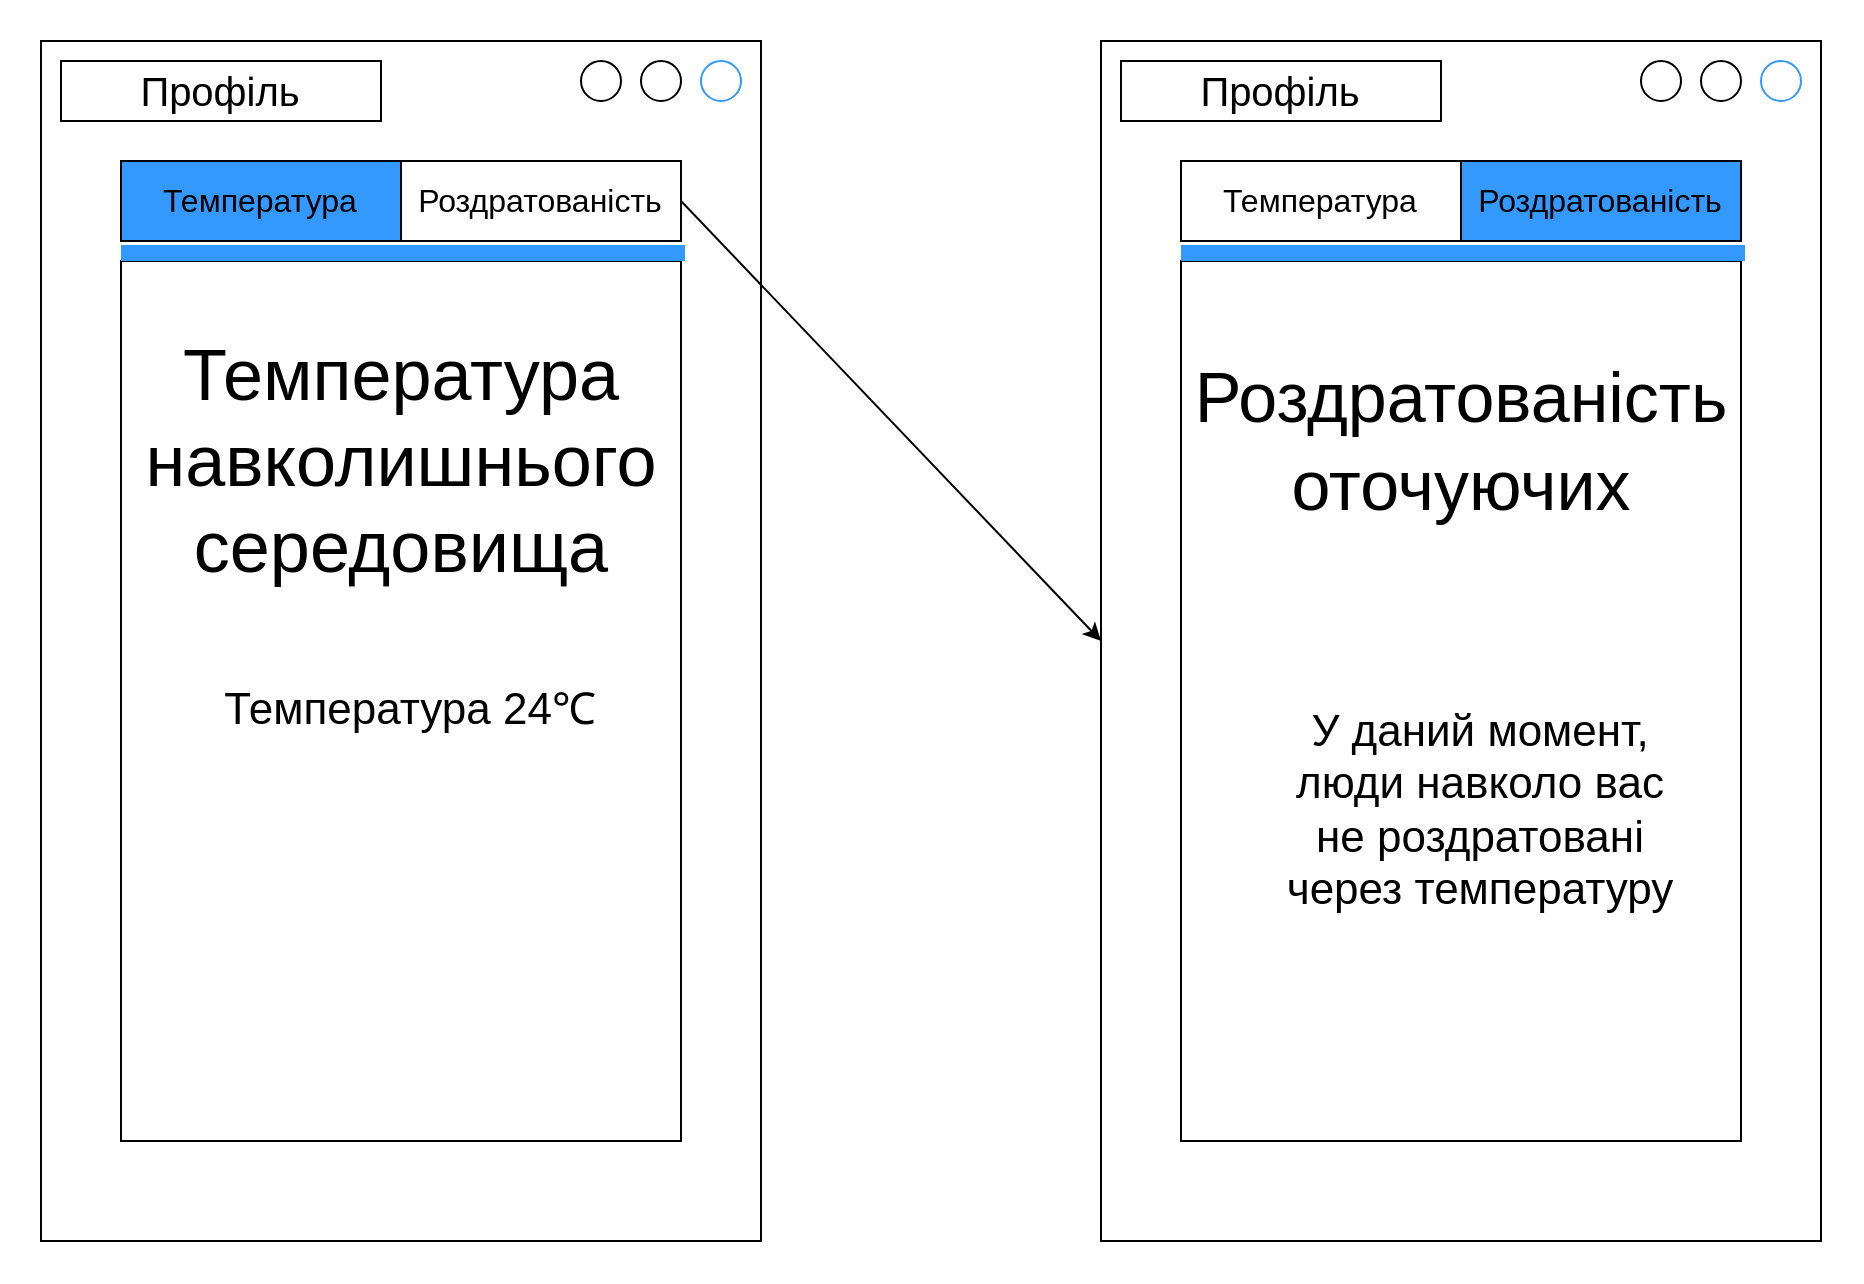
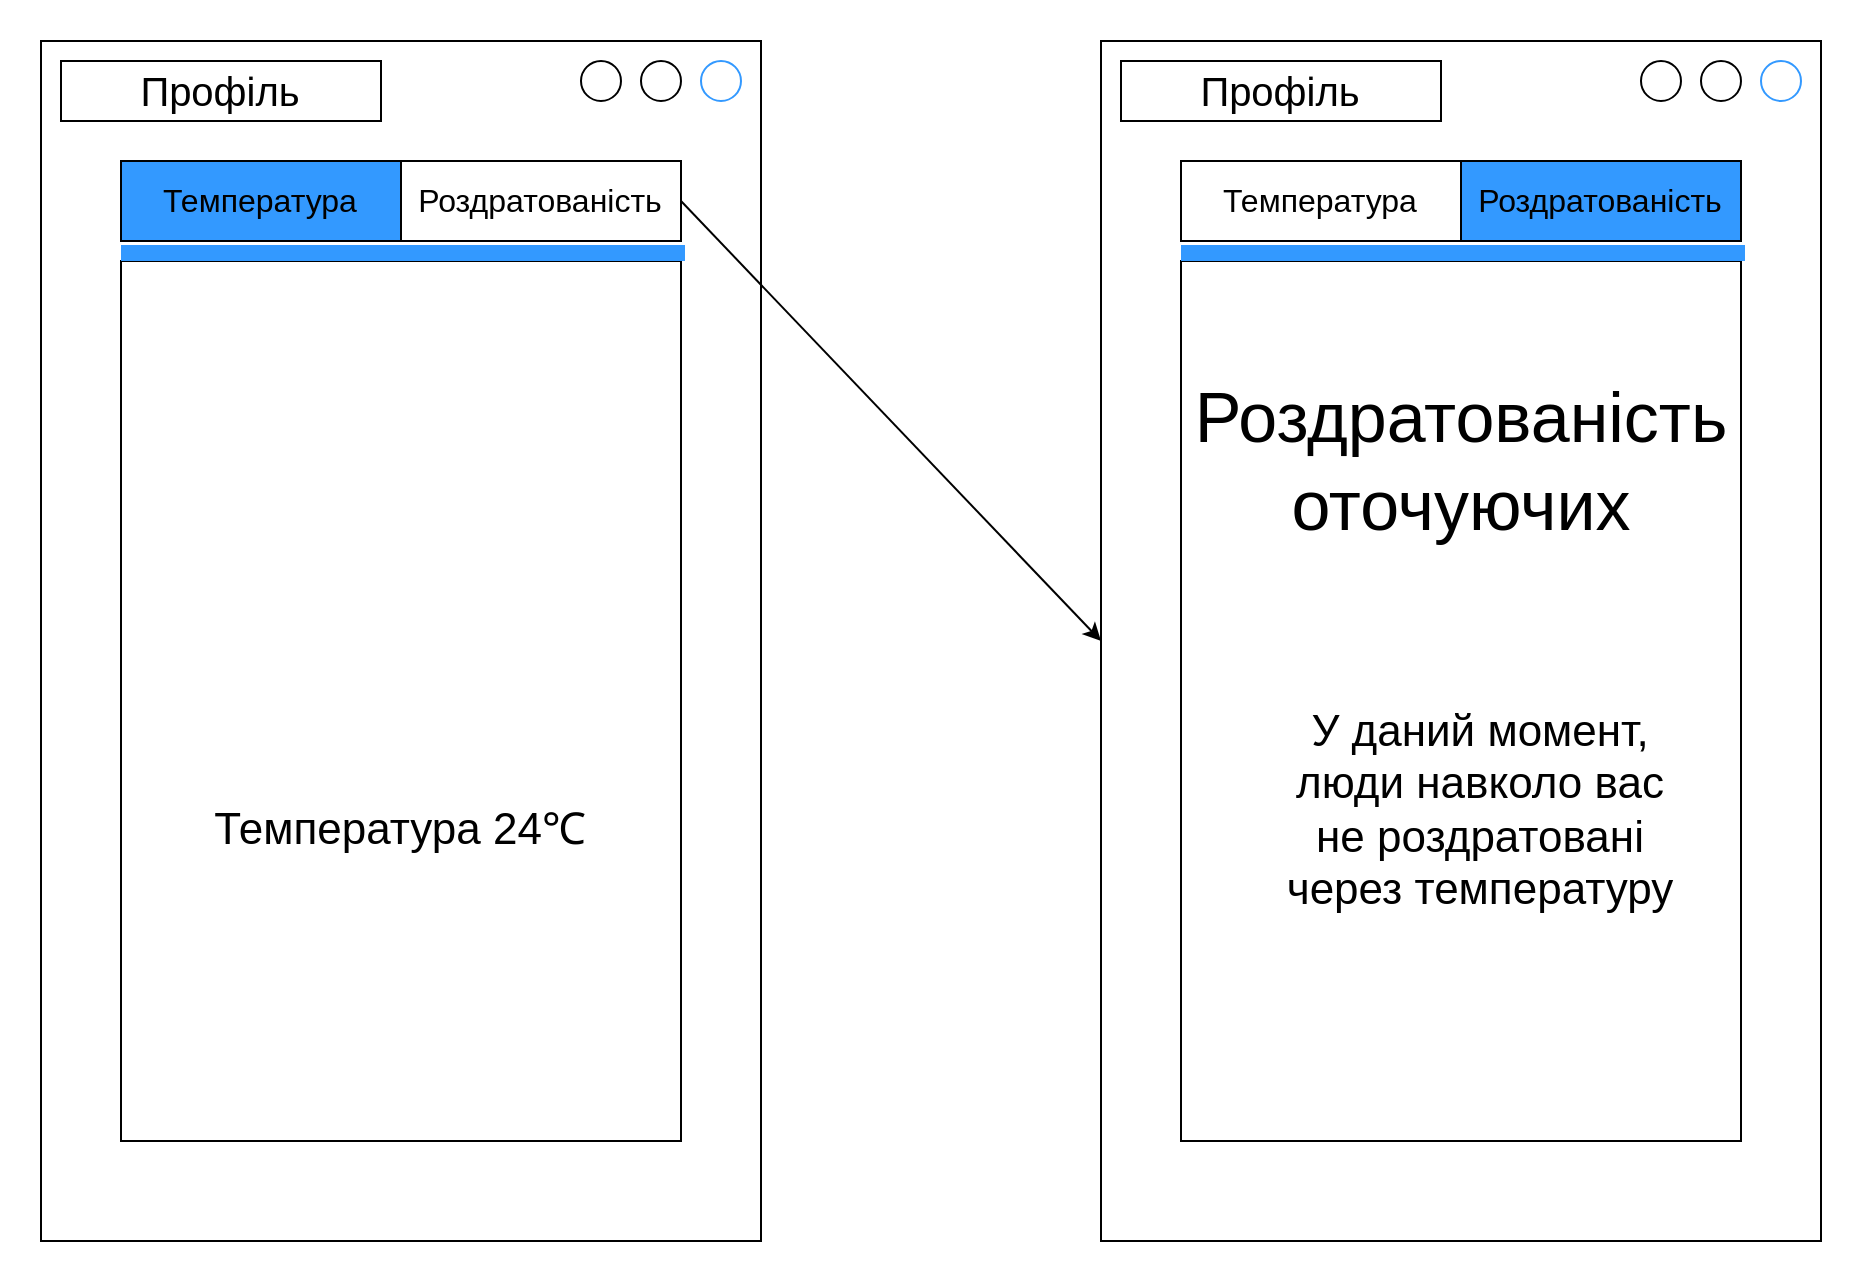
(1461, 441) -> (1461, 461)
(401, 461) -> none
(411, 711) -> (401, 831)
